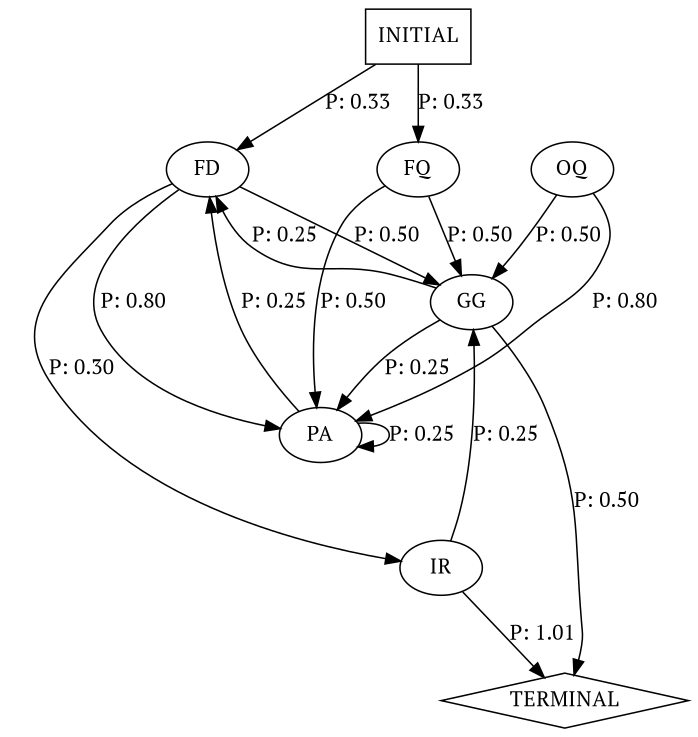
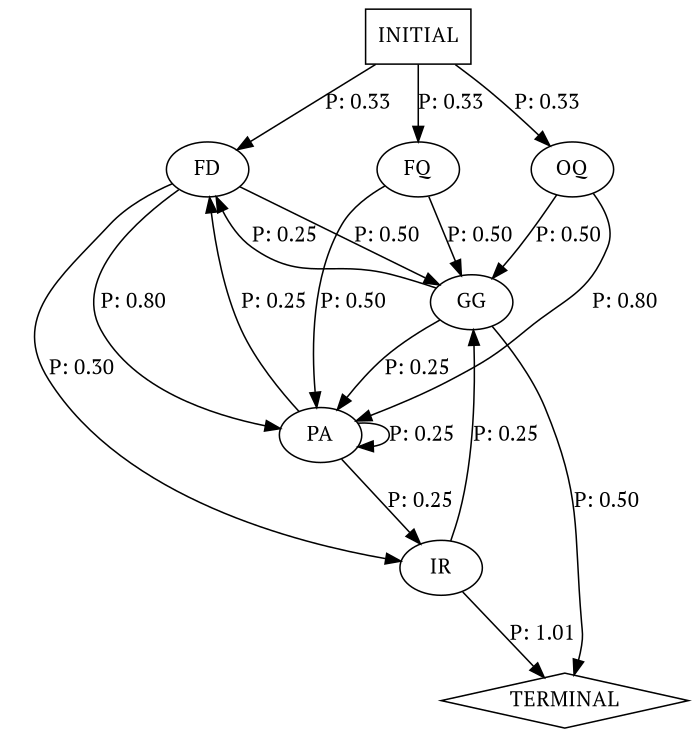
none -> (498, 99)
none -> (376, 496)
